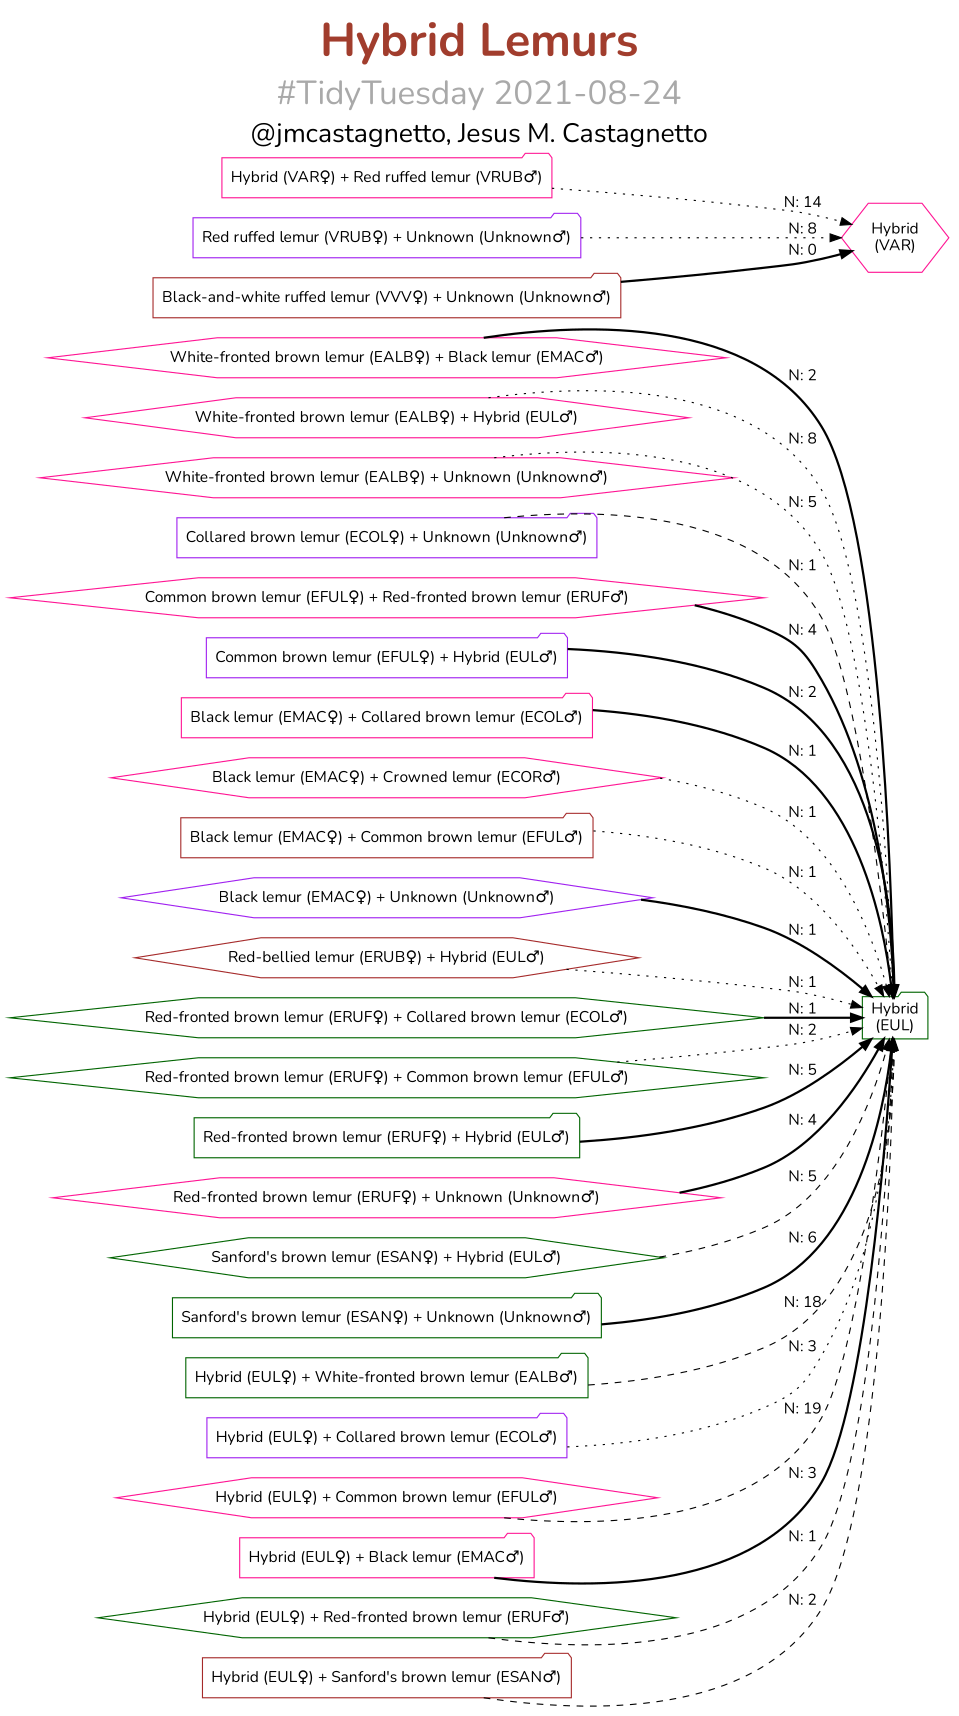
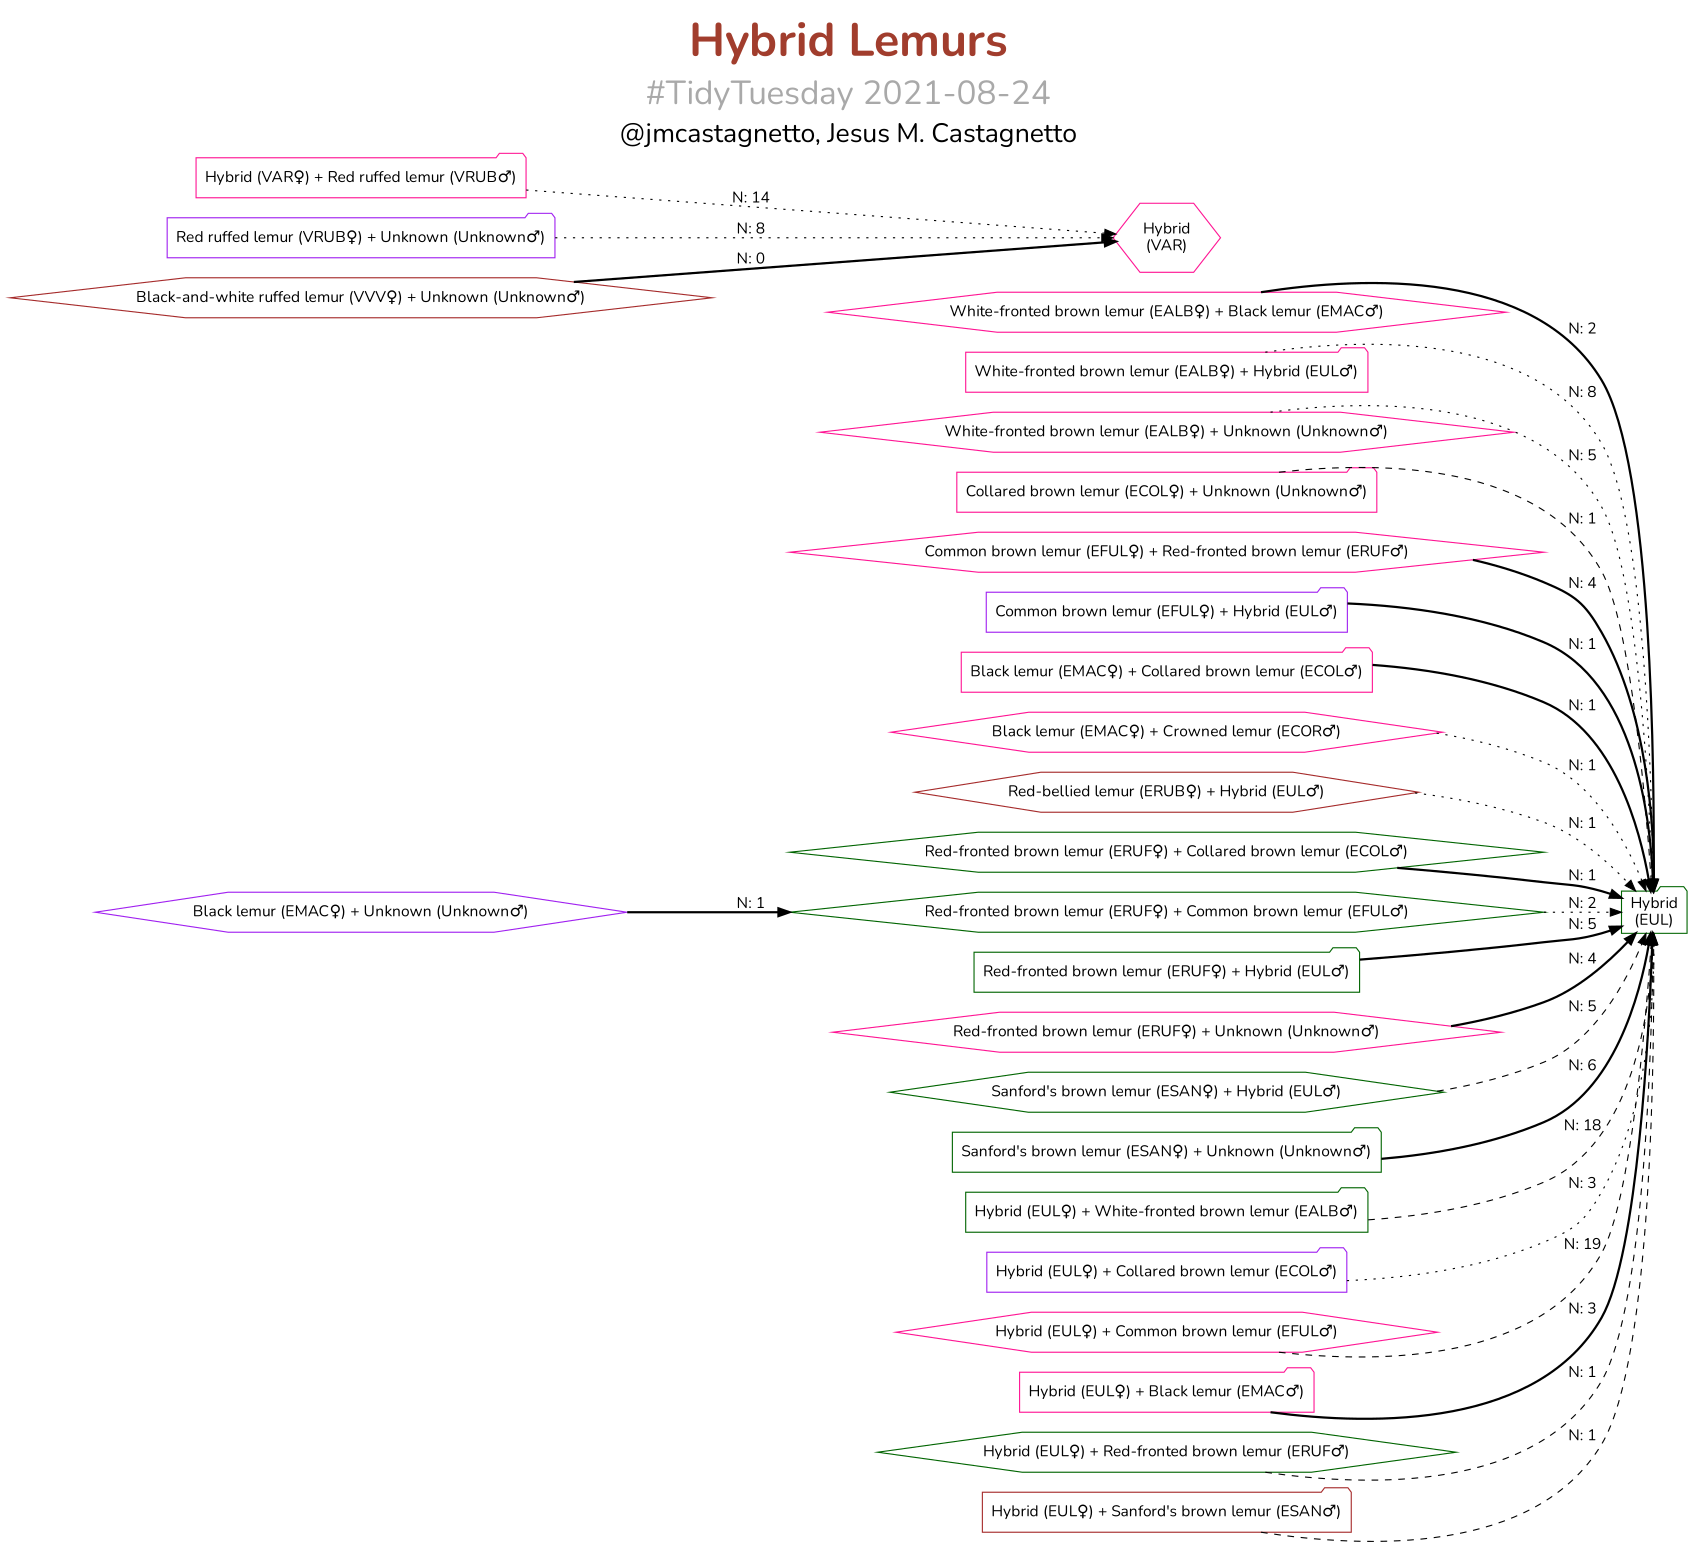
(387, 298) -> (361, 298)
(387, 418) -> (1167, 372)
(387, 538) -> (1167, 492)
(803, 693) -> (1583, 645)
(387, 838) -> none
(759, 926) -> (703, 912)
(803, 1601) -> (1583, 1436)
